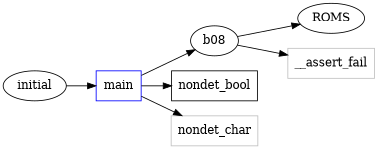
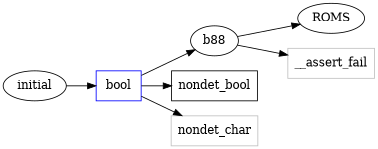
(214, 41) -> (214, 41)
(119, 86) -> (119, 86)
